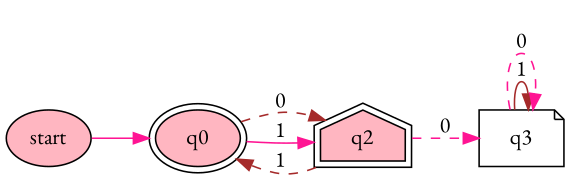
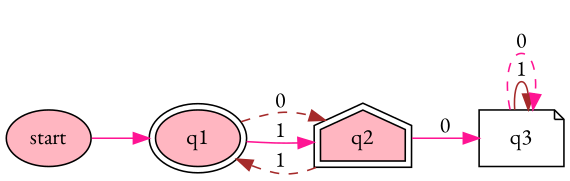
(198, 138) -> (198, 138)
(437, 138) -> (437, 138)
